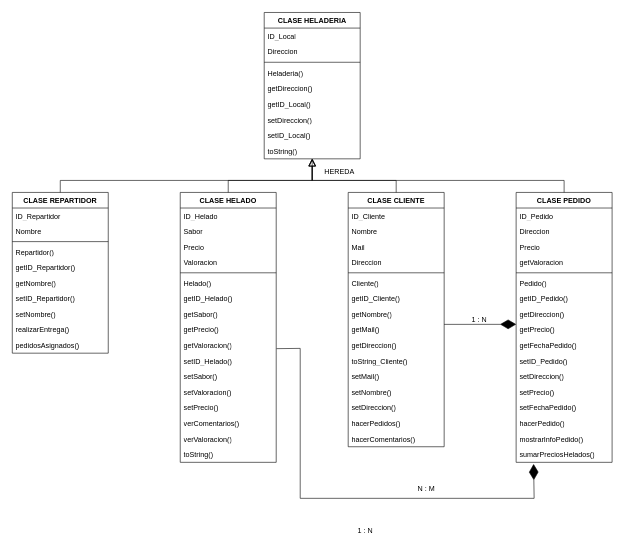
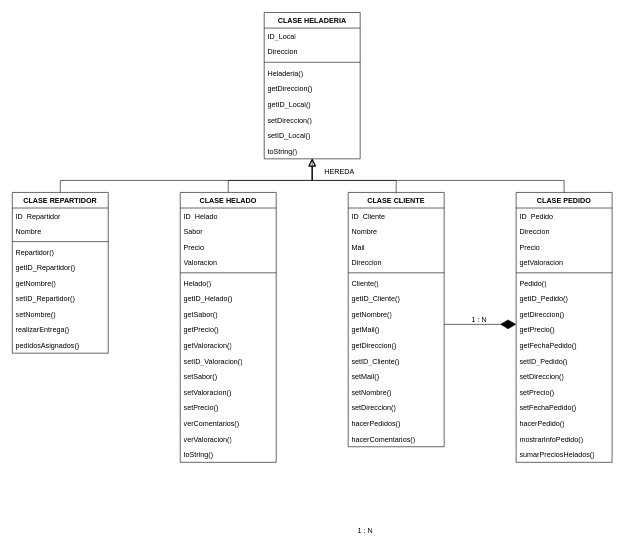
(211, 362) -> (218, 362)
(385, 362) -> (380, 362)
(426, 488) -> none
(416, 498) -> none
